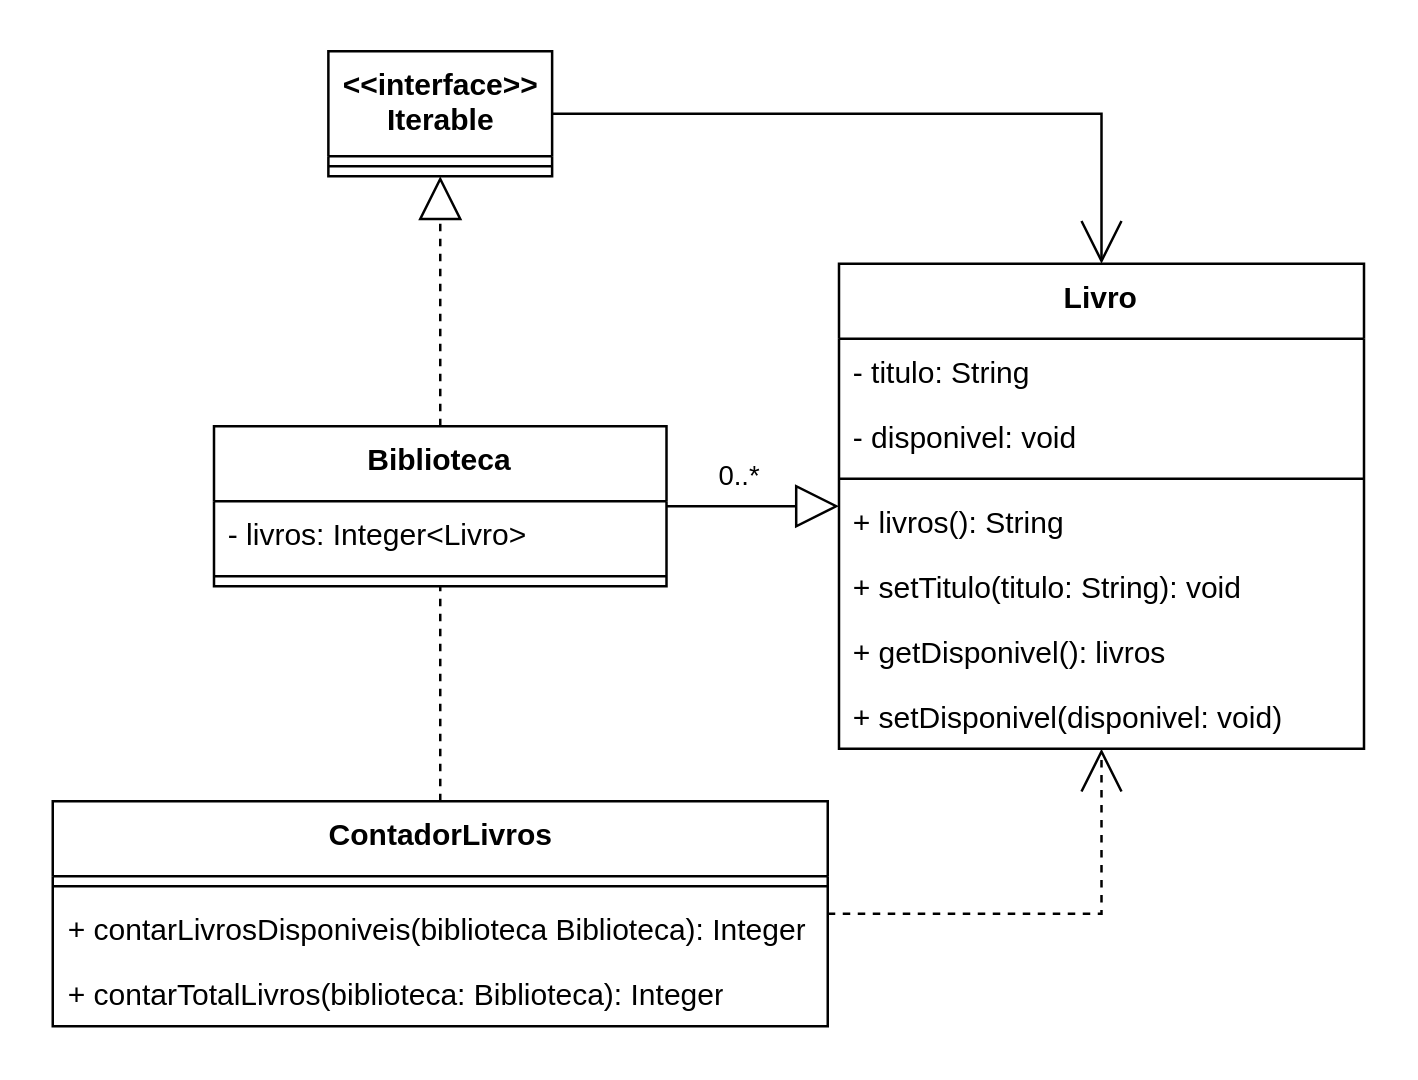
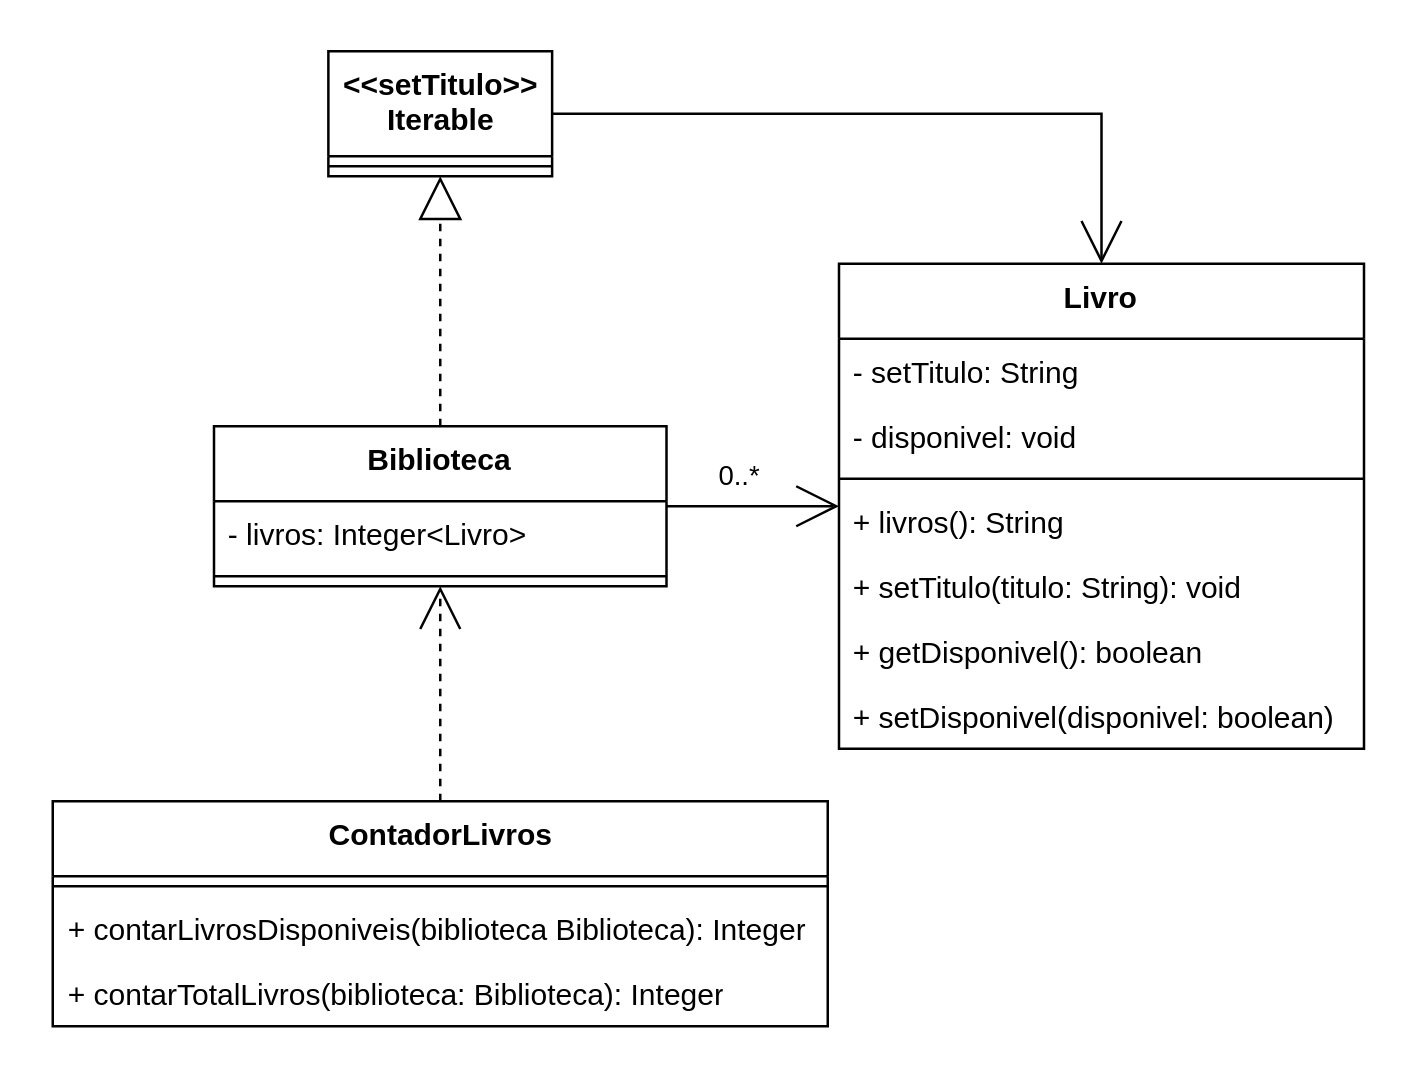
(441, 105) -> (441, 105)
(965, 374) -> (990, 374)
(794, 506) -> (813, 506)
(440, 594) -> (440, 595)
(1033, 654) -> (1045, 654)
(1092, 719) -> (1104, 737)
(1045, 914) -> none
